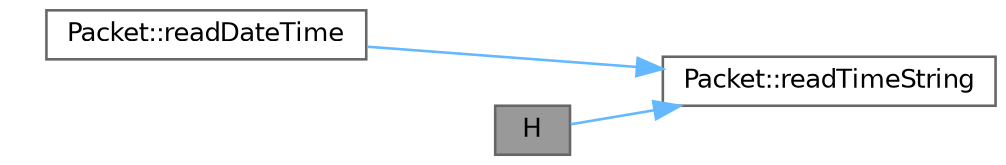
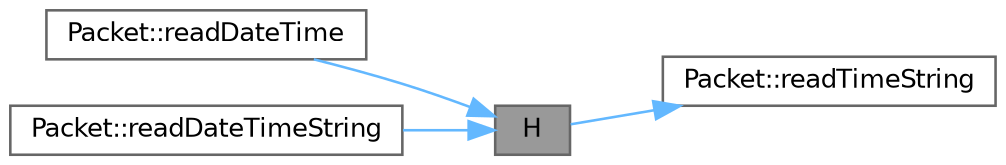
(502, 57) -> (393, 81)
none -> (206, 130)
